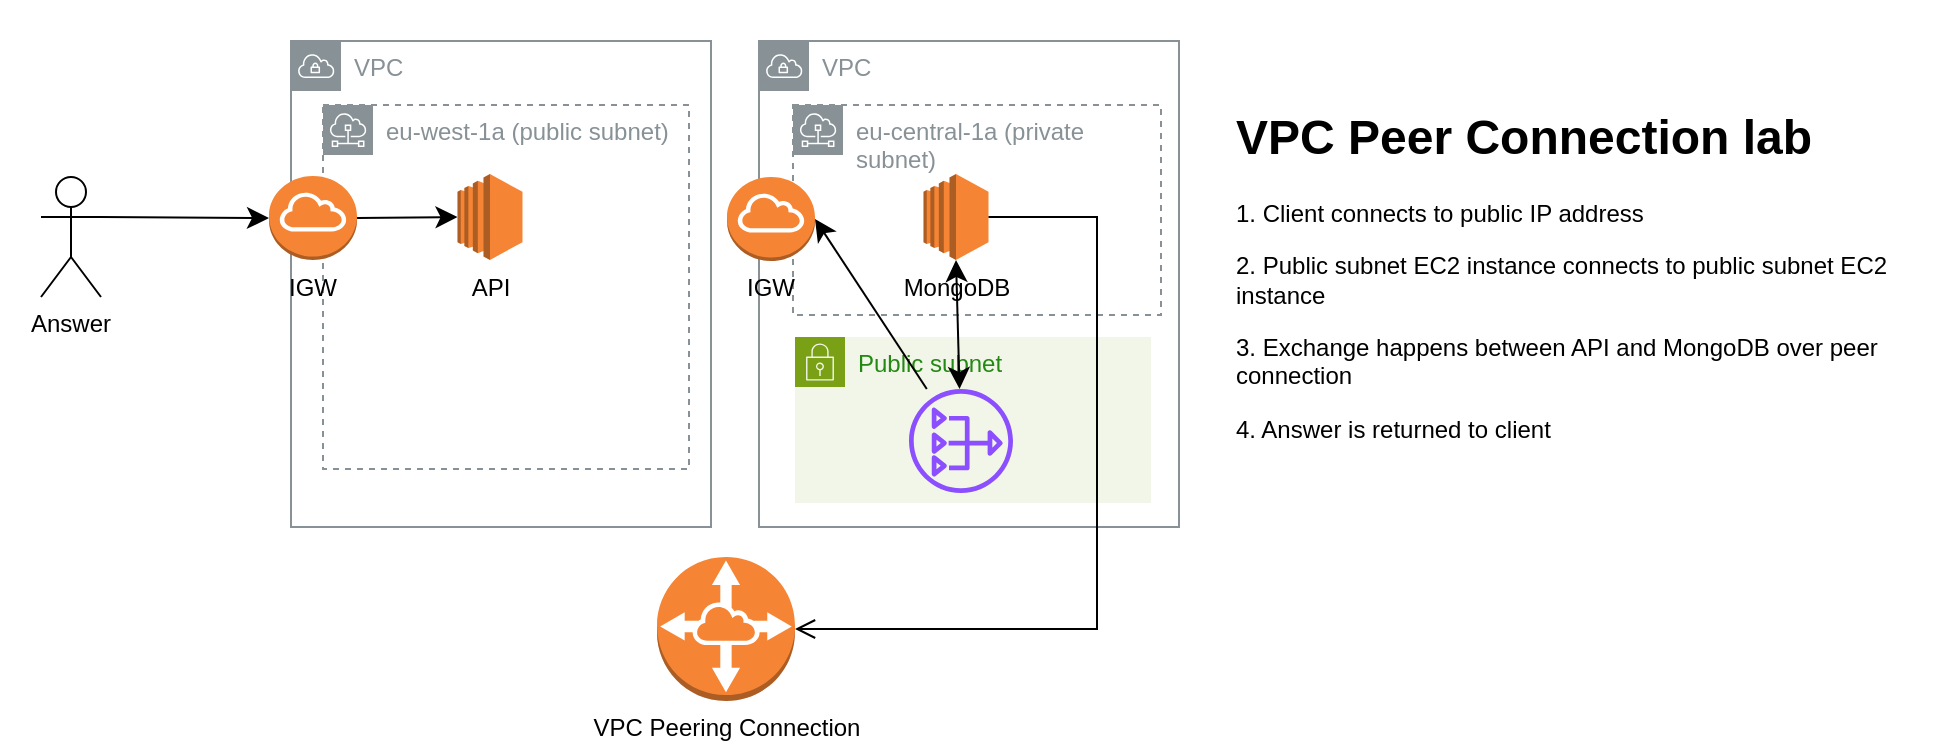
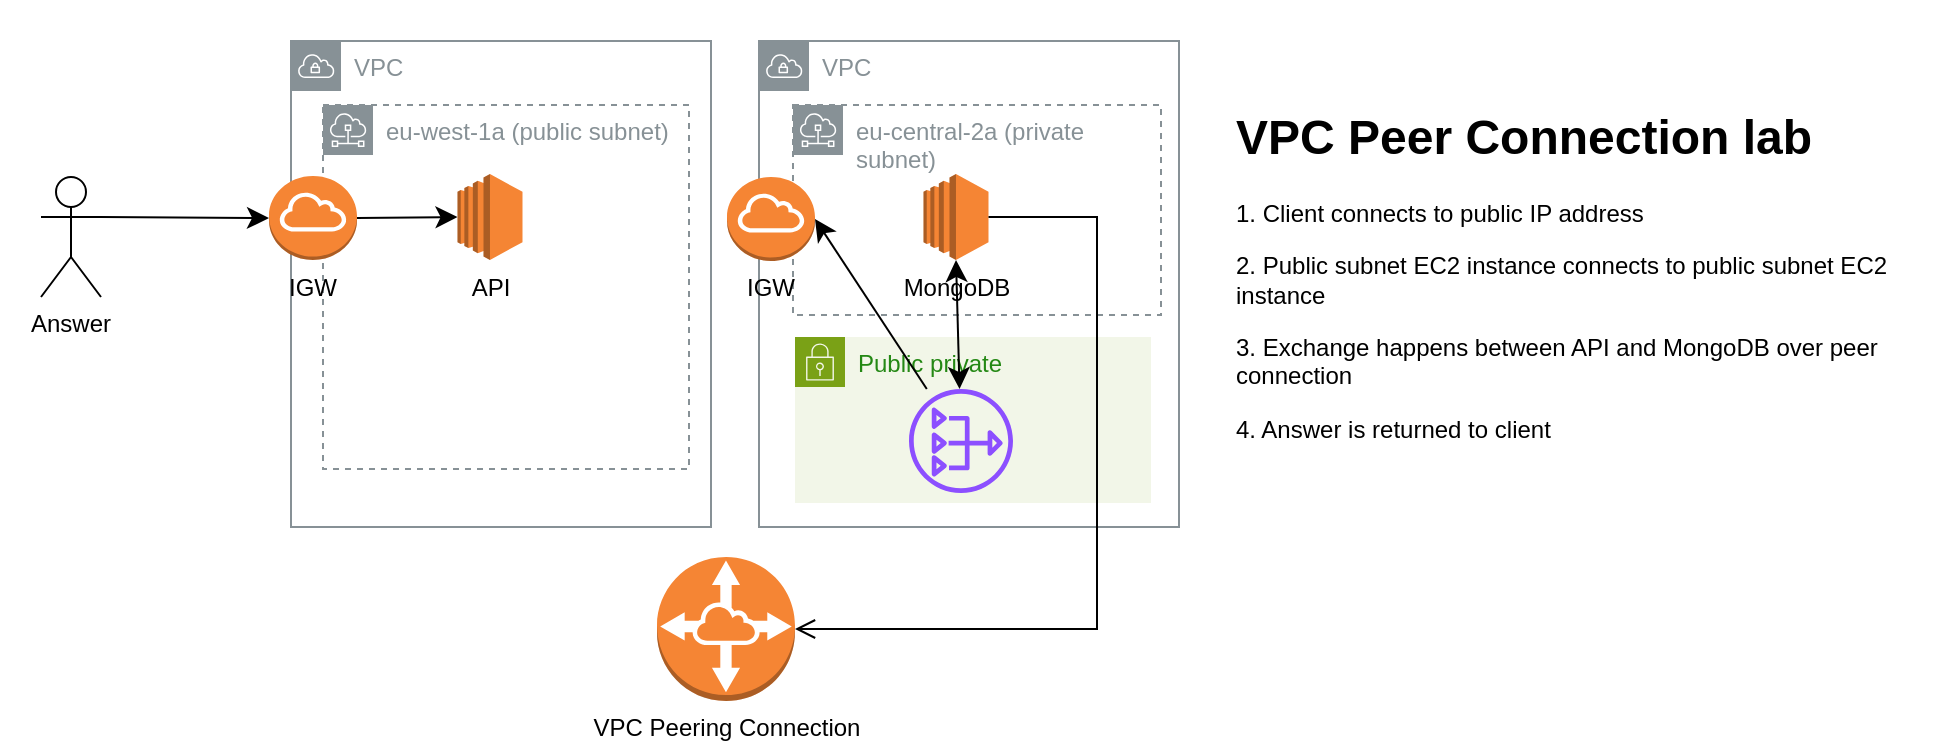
(1009, 148) -> (1009, 148)
(937, 365) -> (941, 365)
